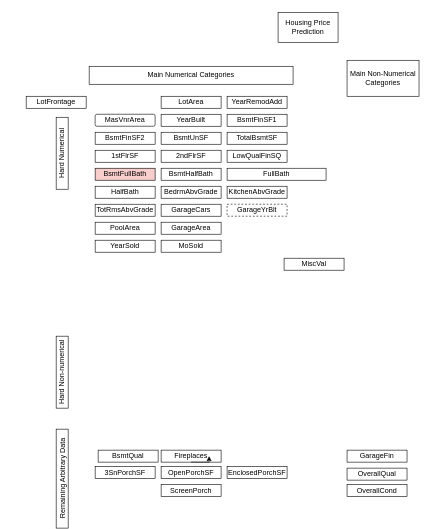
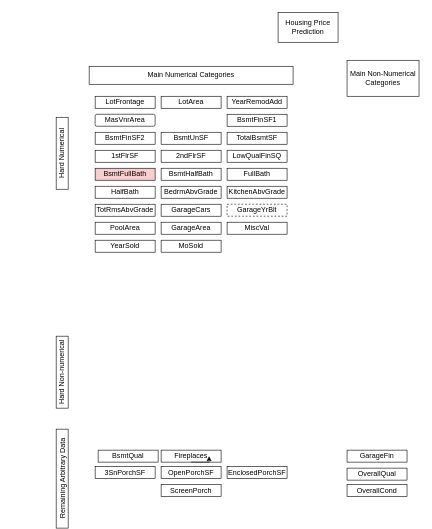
(56, 102) -> (125, 102)
(191, 120) -> none
(277, 174) -> (257, 174)
(314, 264) -> (257, 228)
